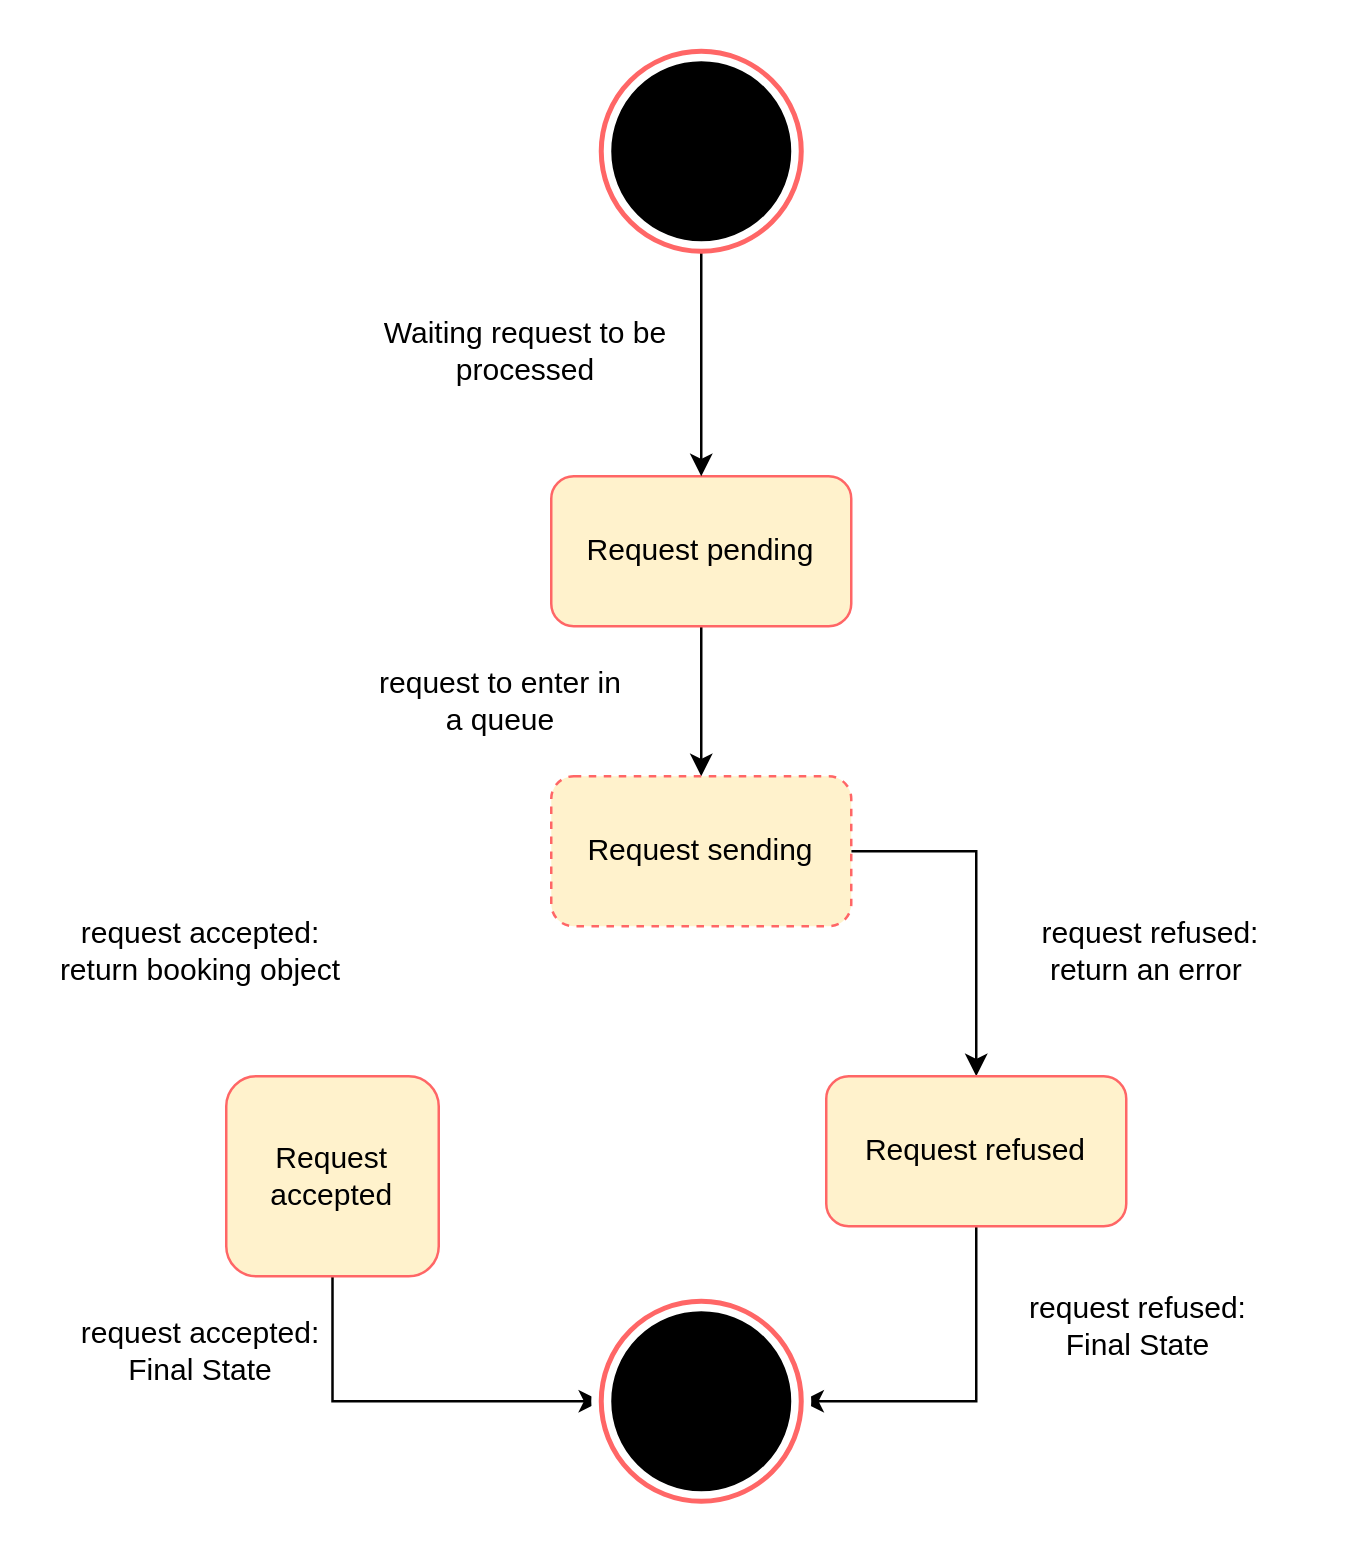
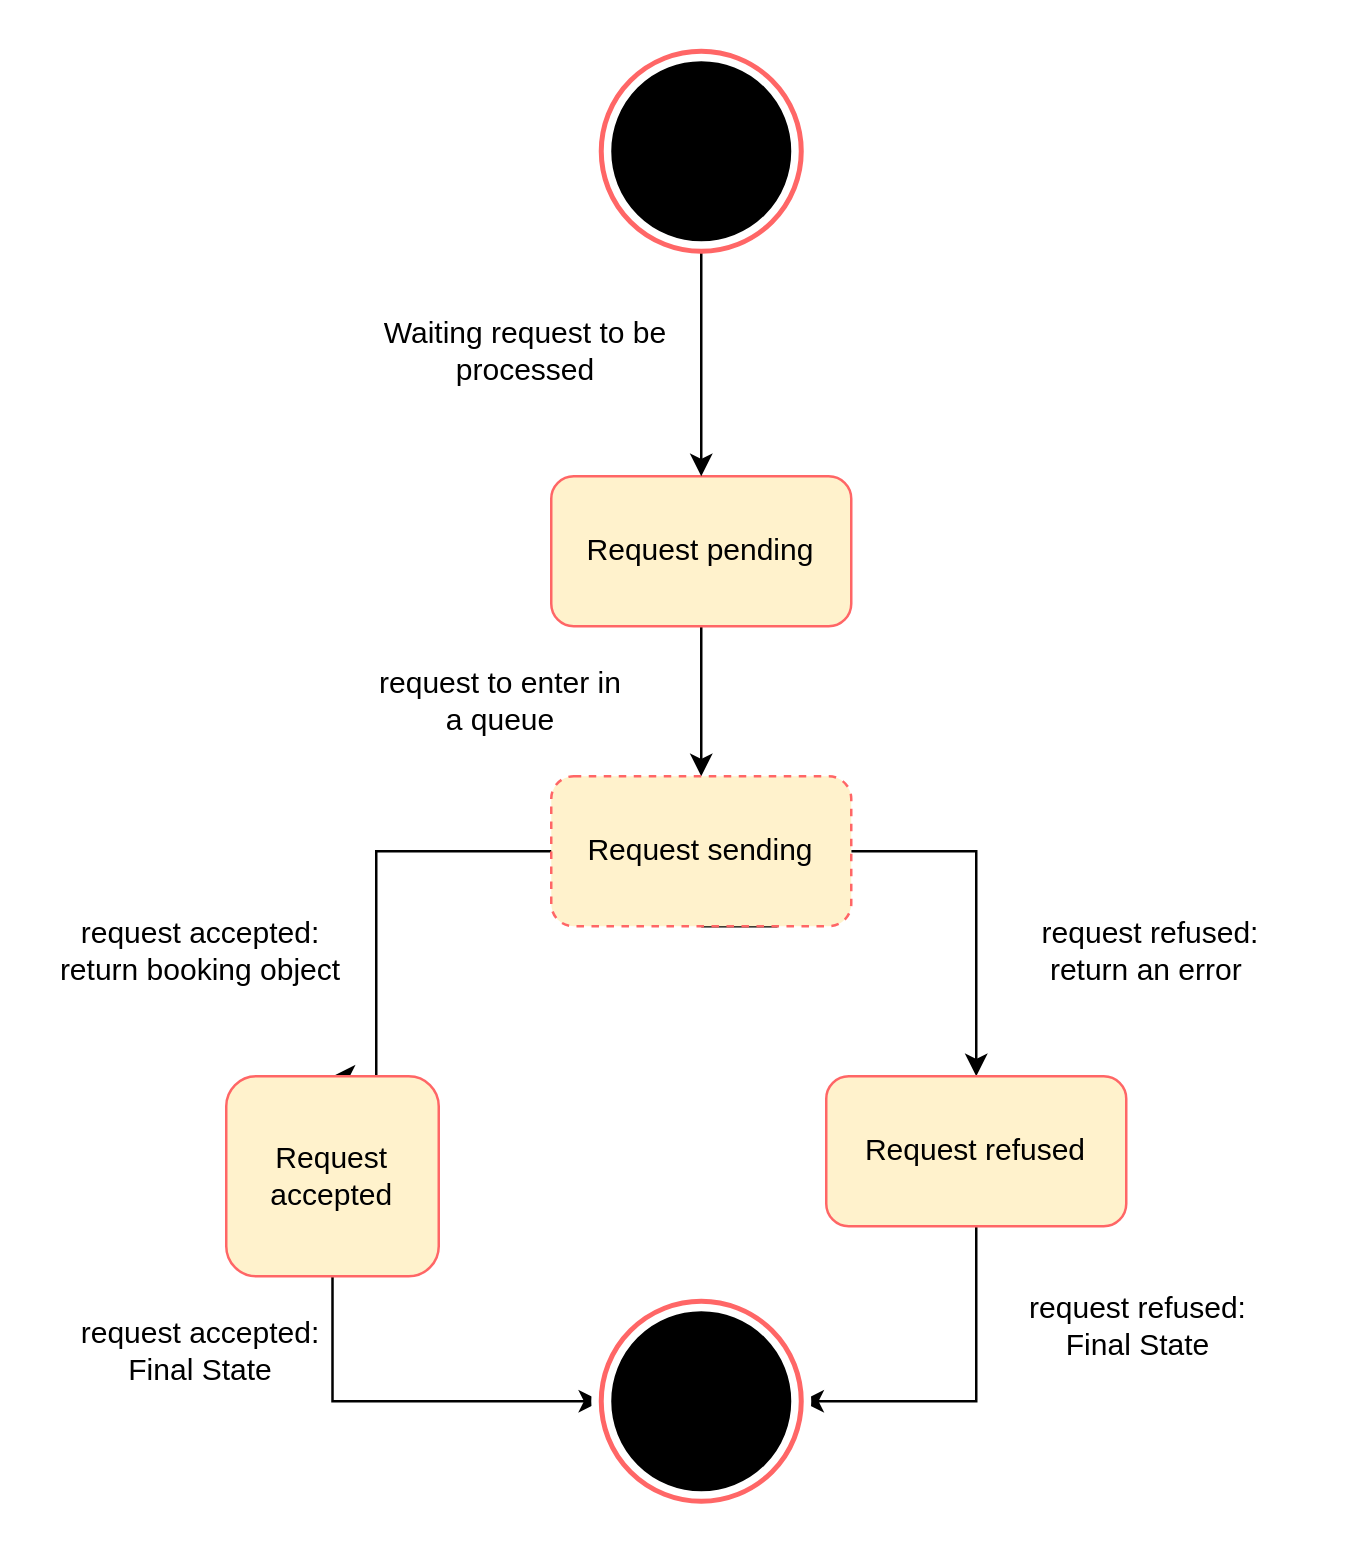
none -> (376, 877)
